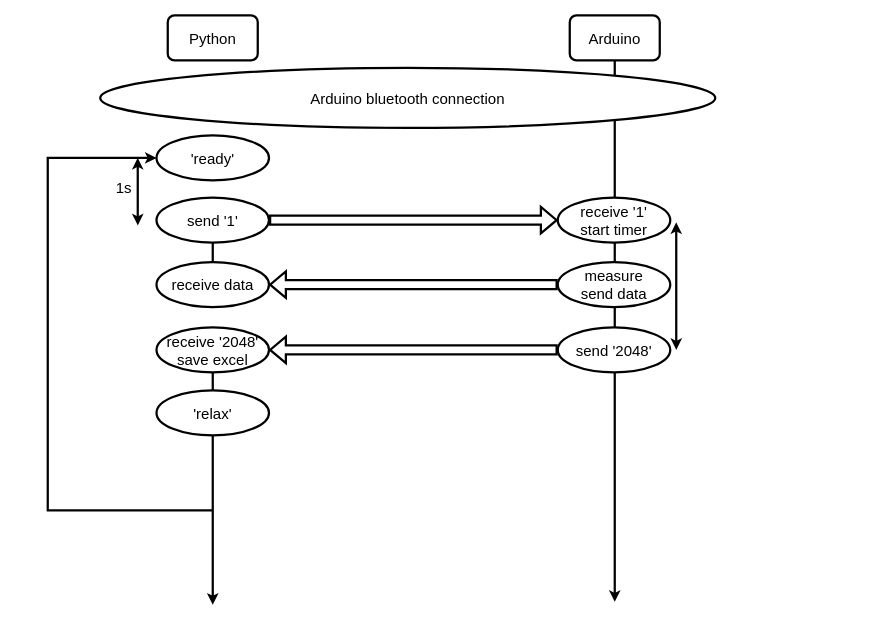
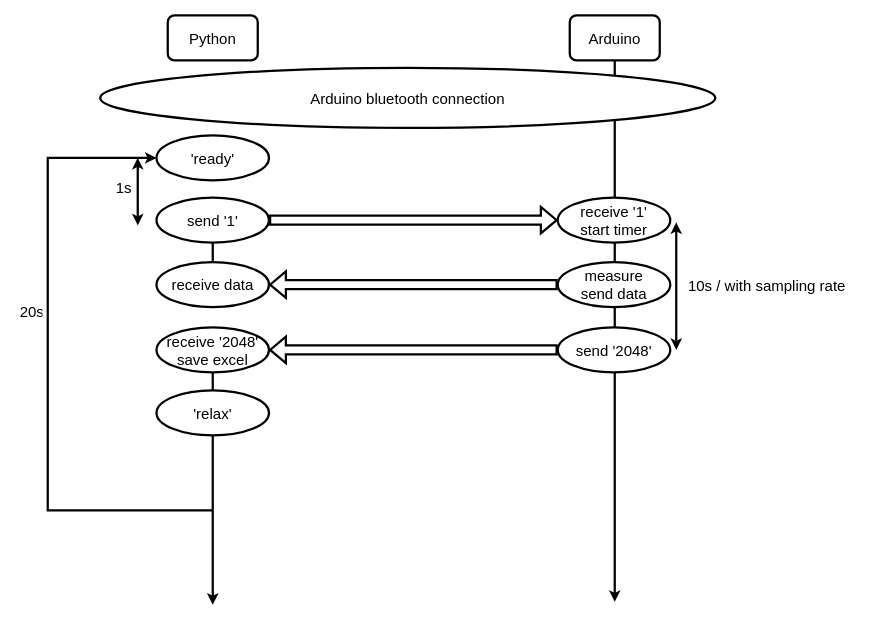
none -> (771, 285)
none -> (30, 311)
